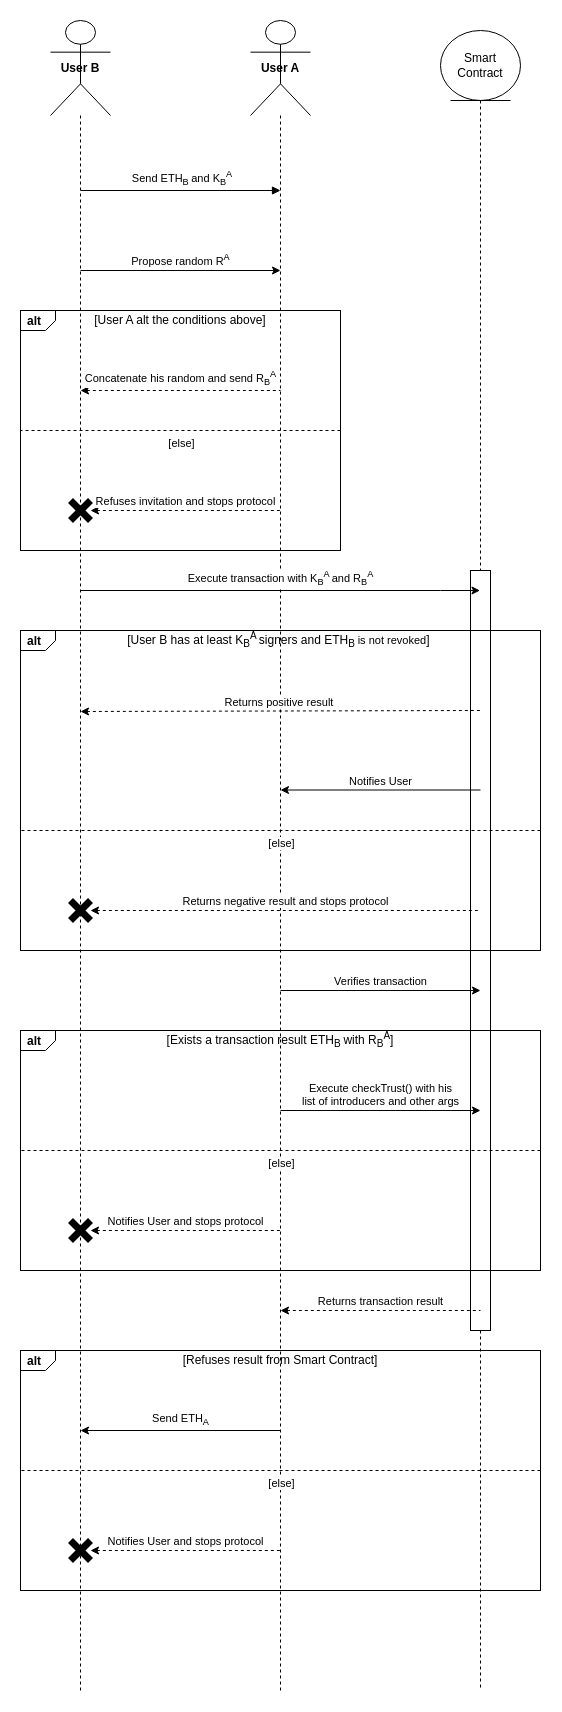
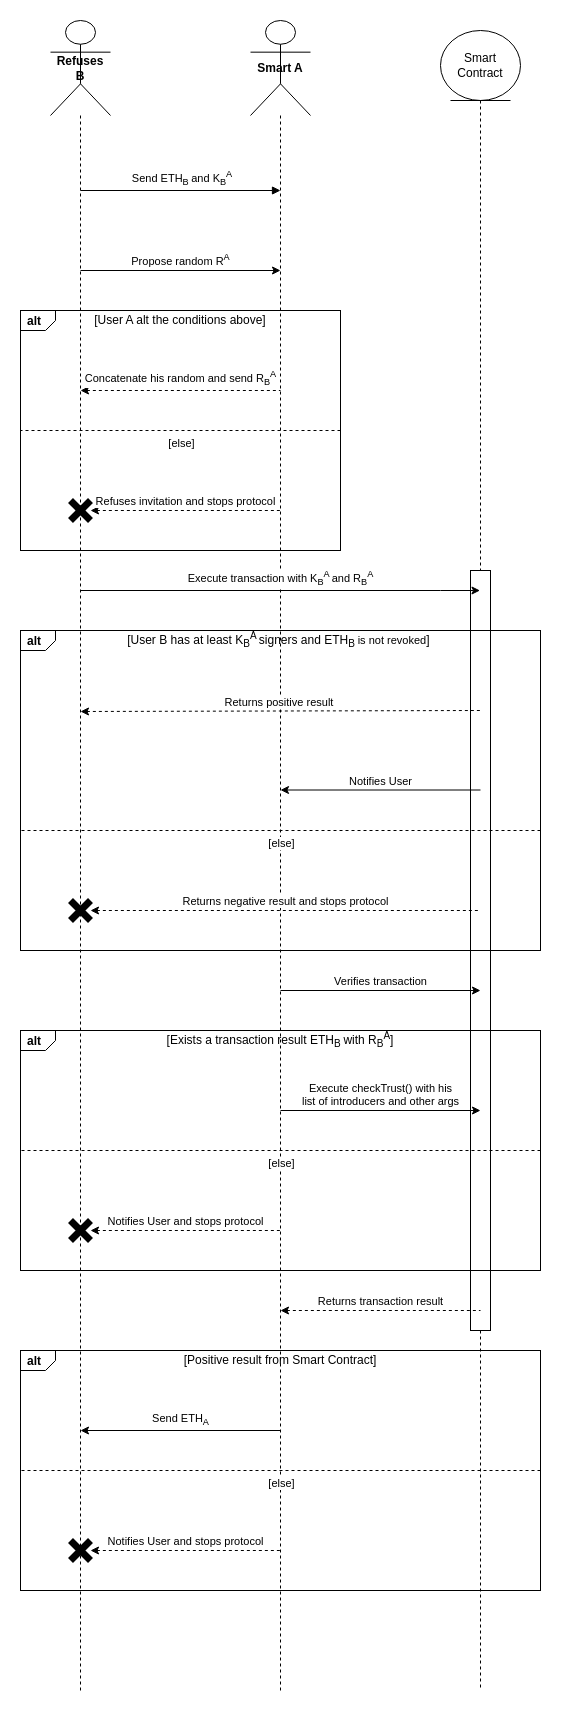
(81, 69) -> (81, 69)
(281, 69) -> (281, 69)
(281, 1361) -> (281, 1361)
